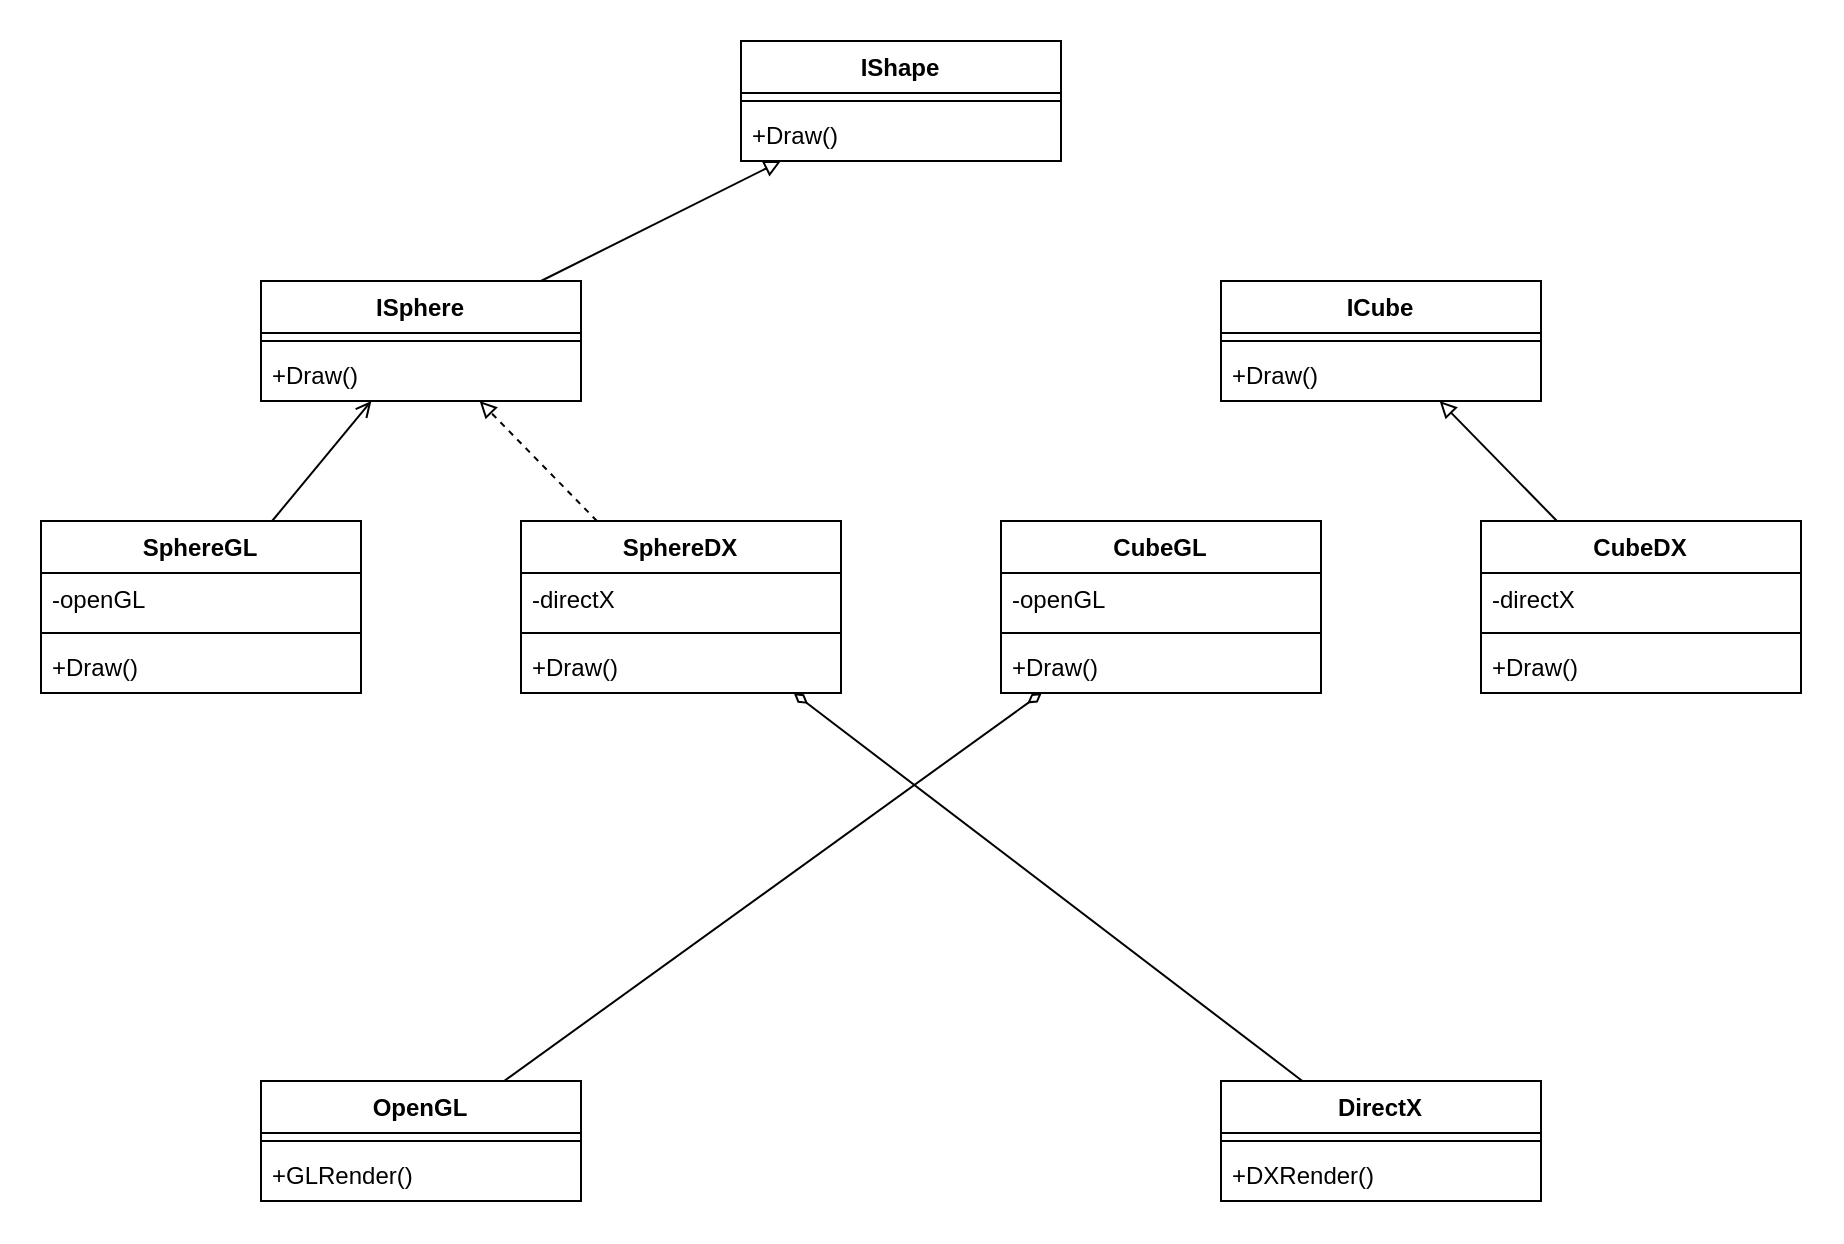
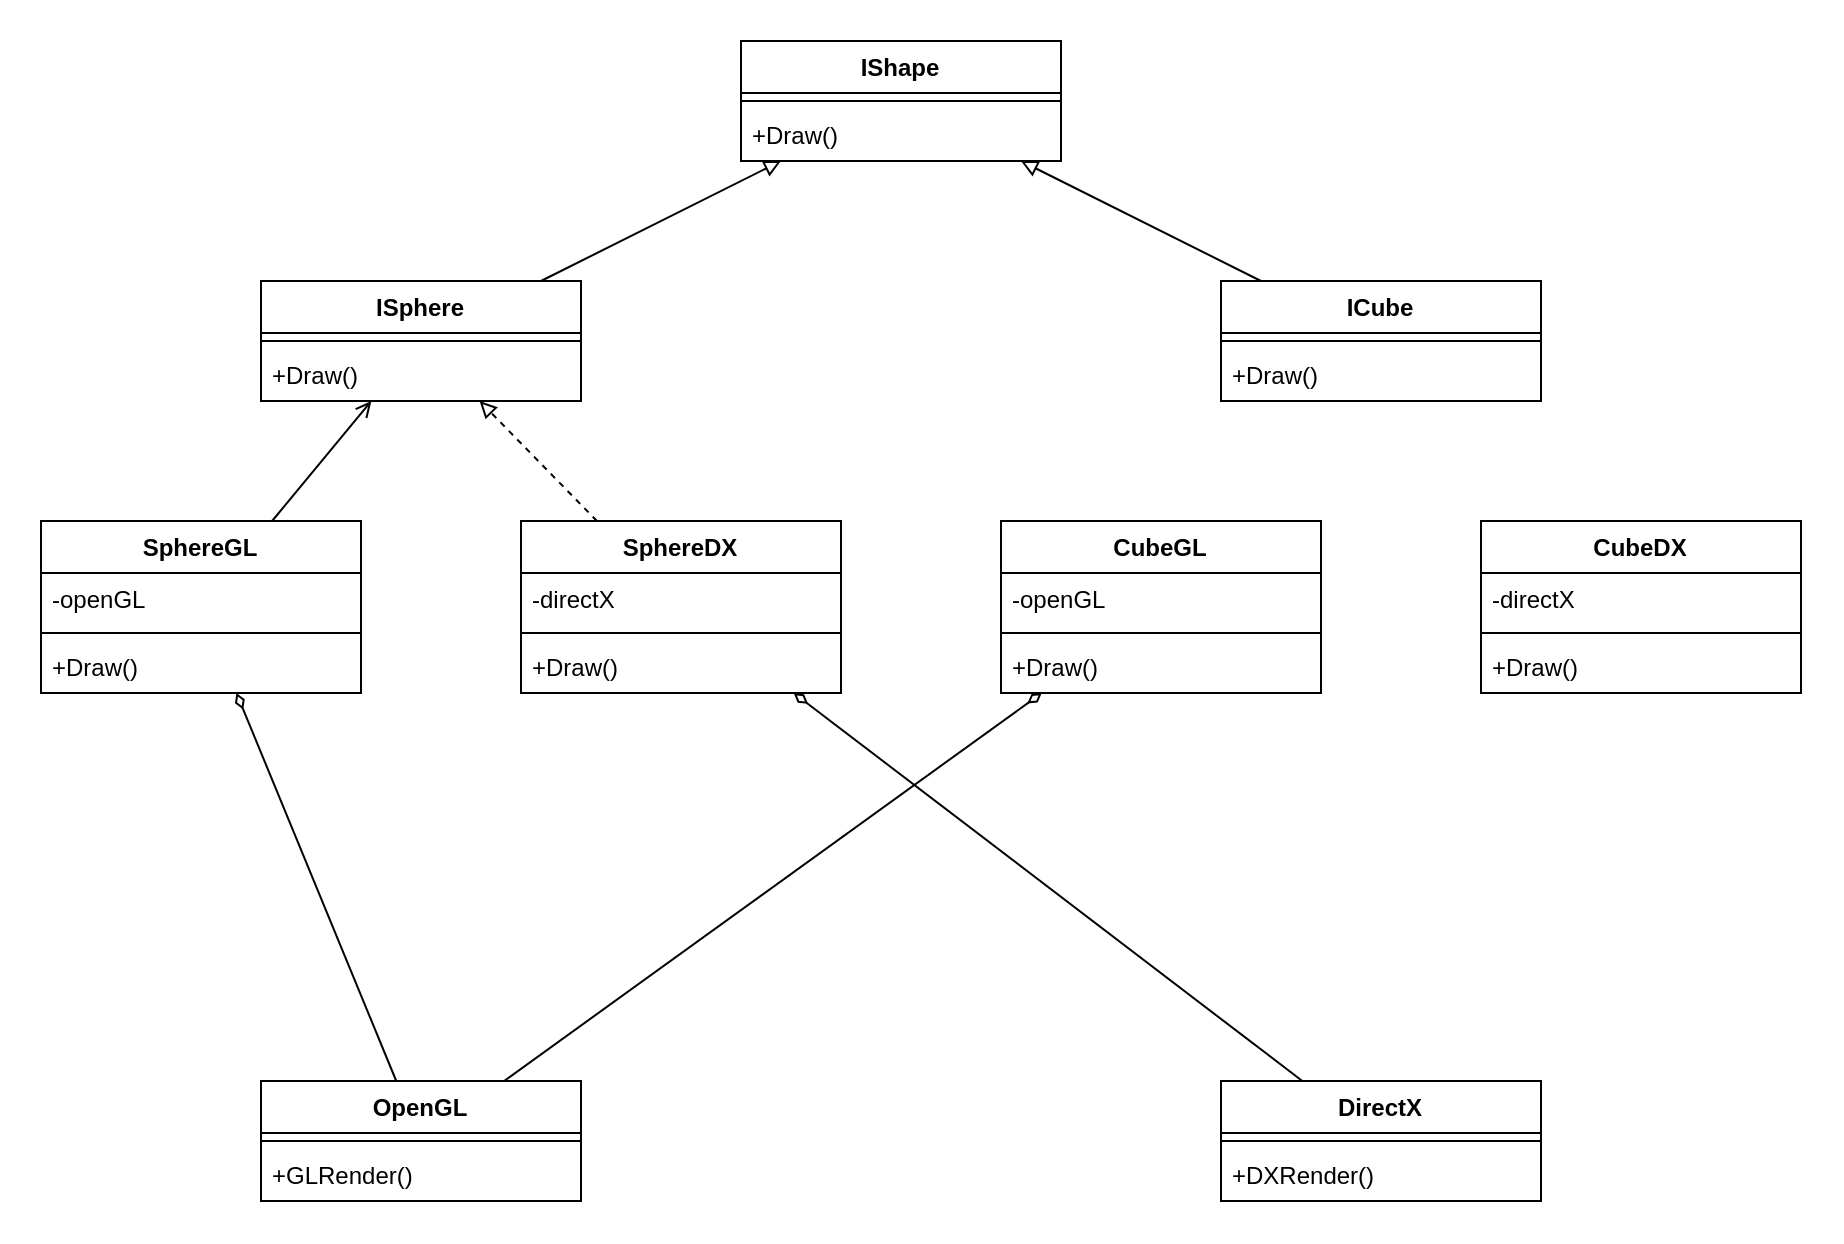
none -> (1148, 225)
(1504, 467) -> none
none -> (320, 895)
